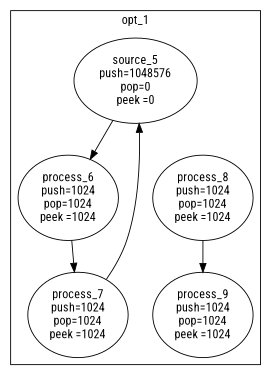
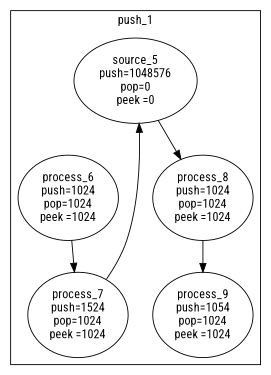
(136, 21) -> (136, 21)
(104, 136) -> (167, 136)
(78, 315) -> (78, 315)
(203, 315) -> (203, 315)
